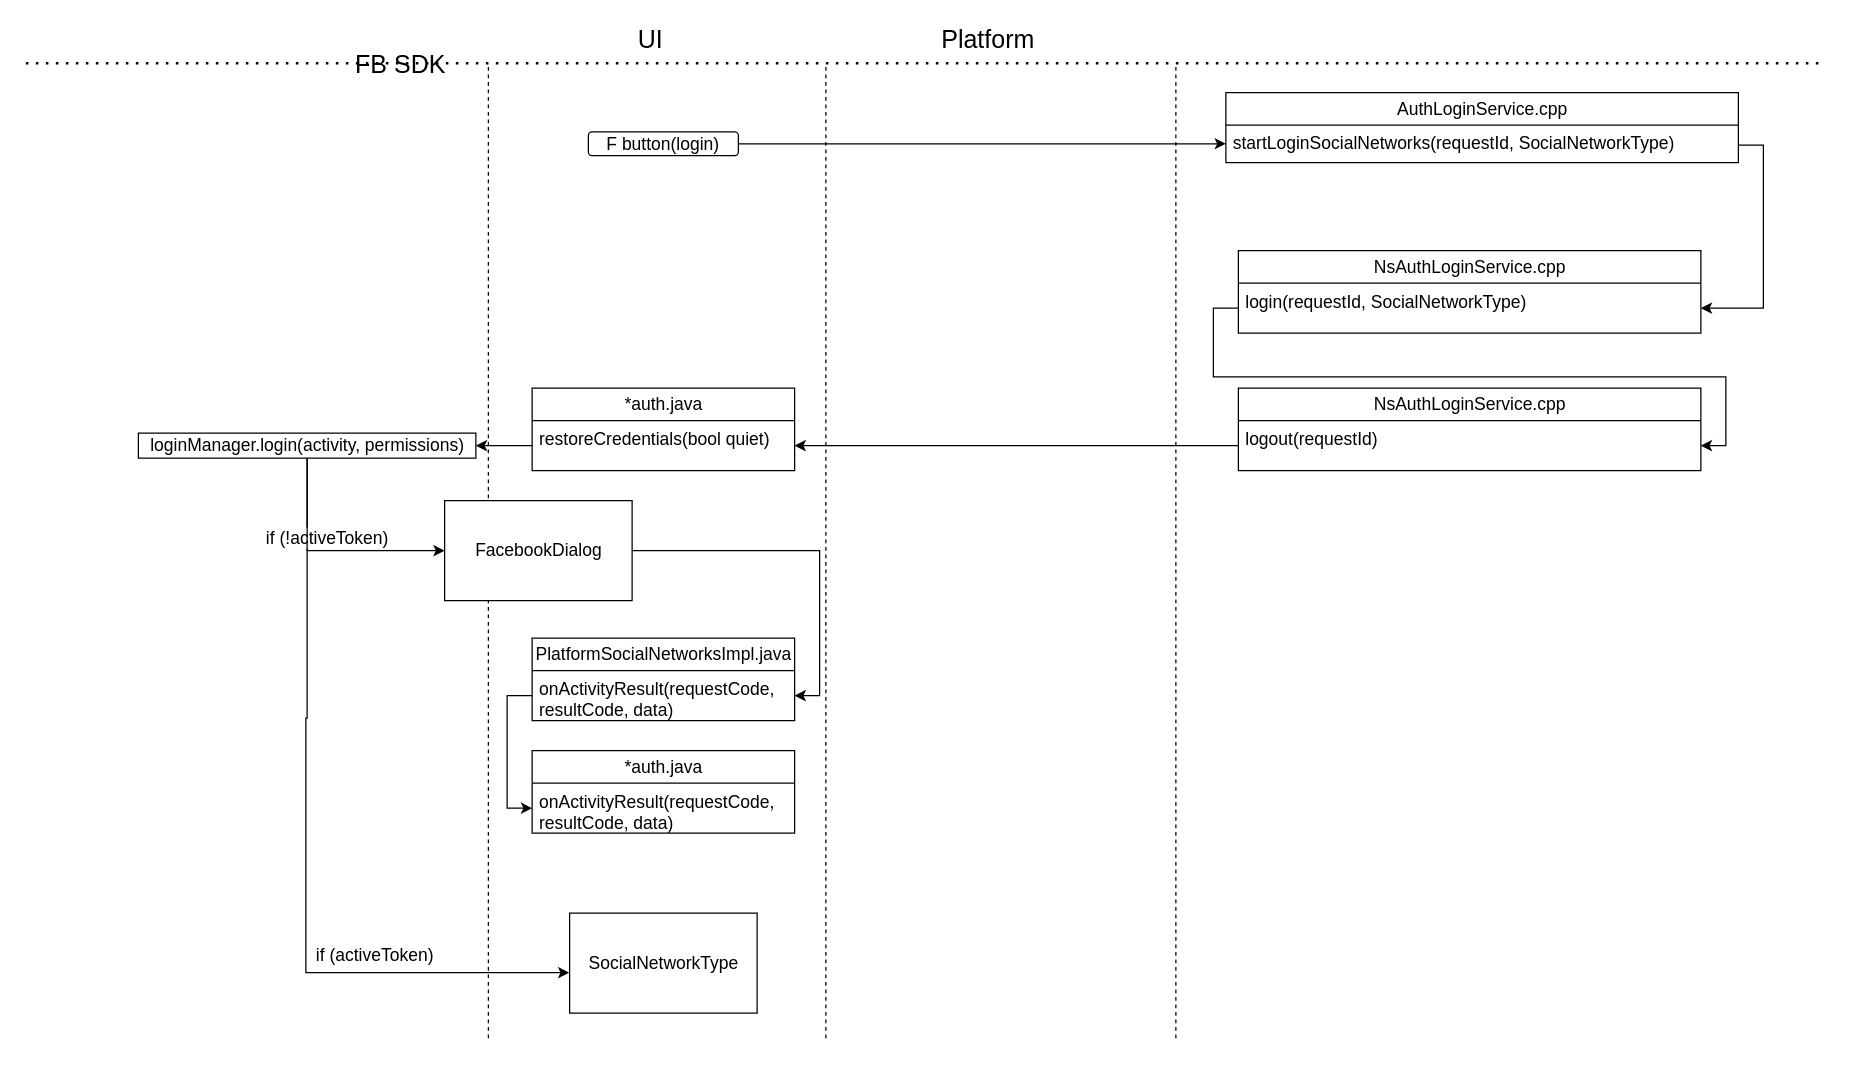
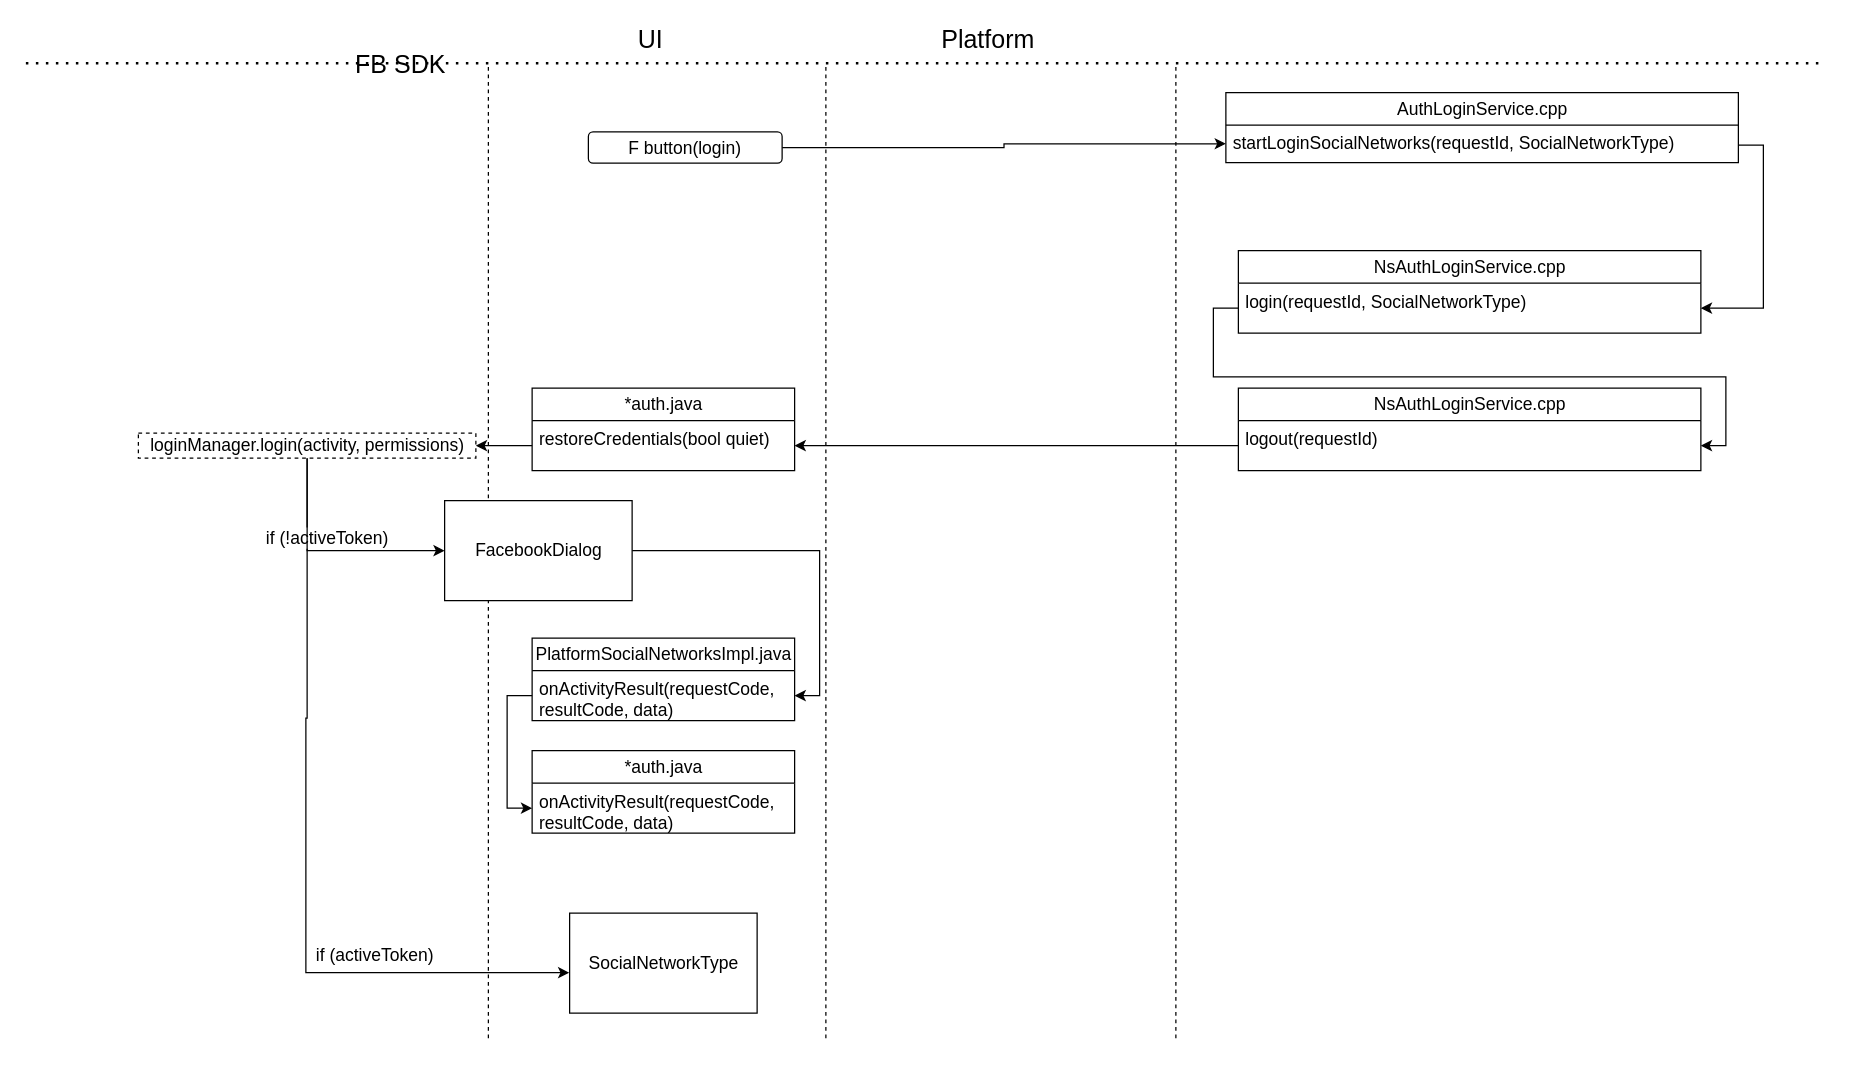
(663, 144) -> (685, 148)
(307, 446) -> (307, 446)
